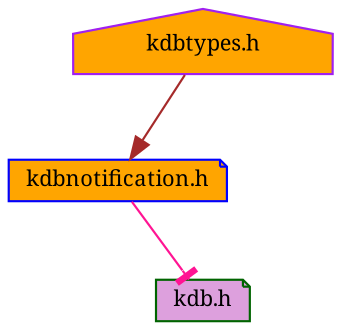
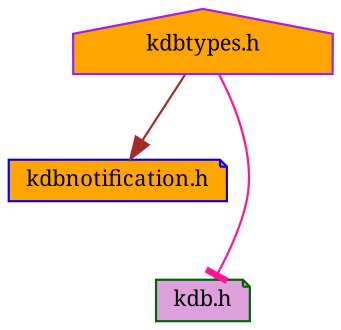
(157, 236) -> (249, 172)
